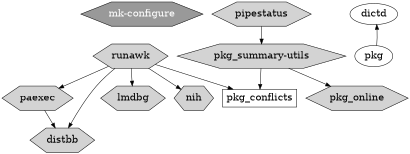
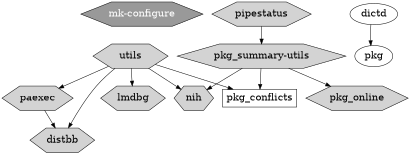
(377, 38) -> (370, 33)
(131, 56) -> (131, 56)
none -> (227, 78)
